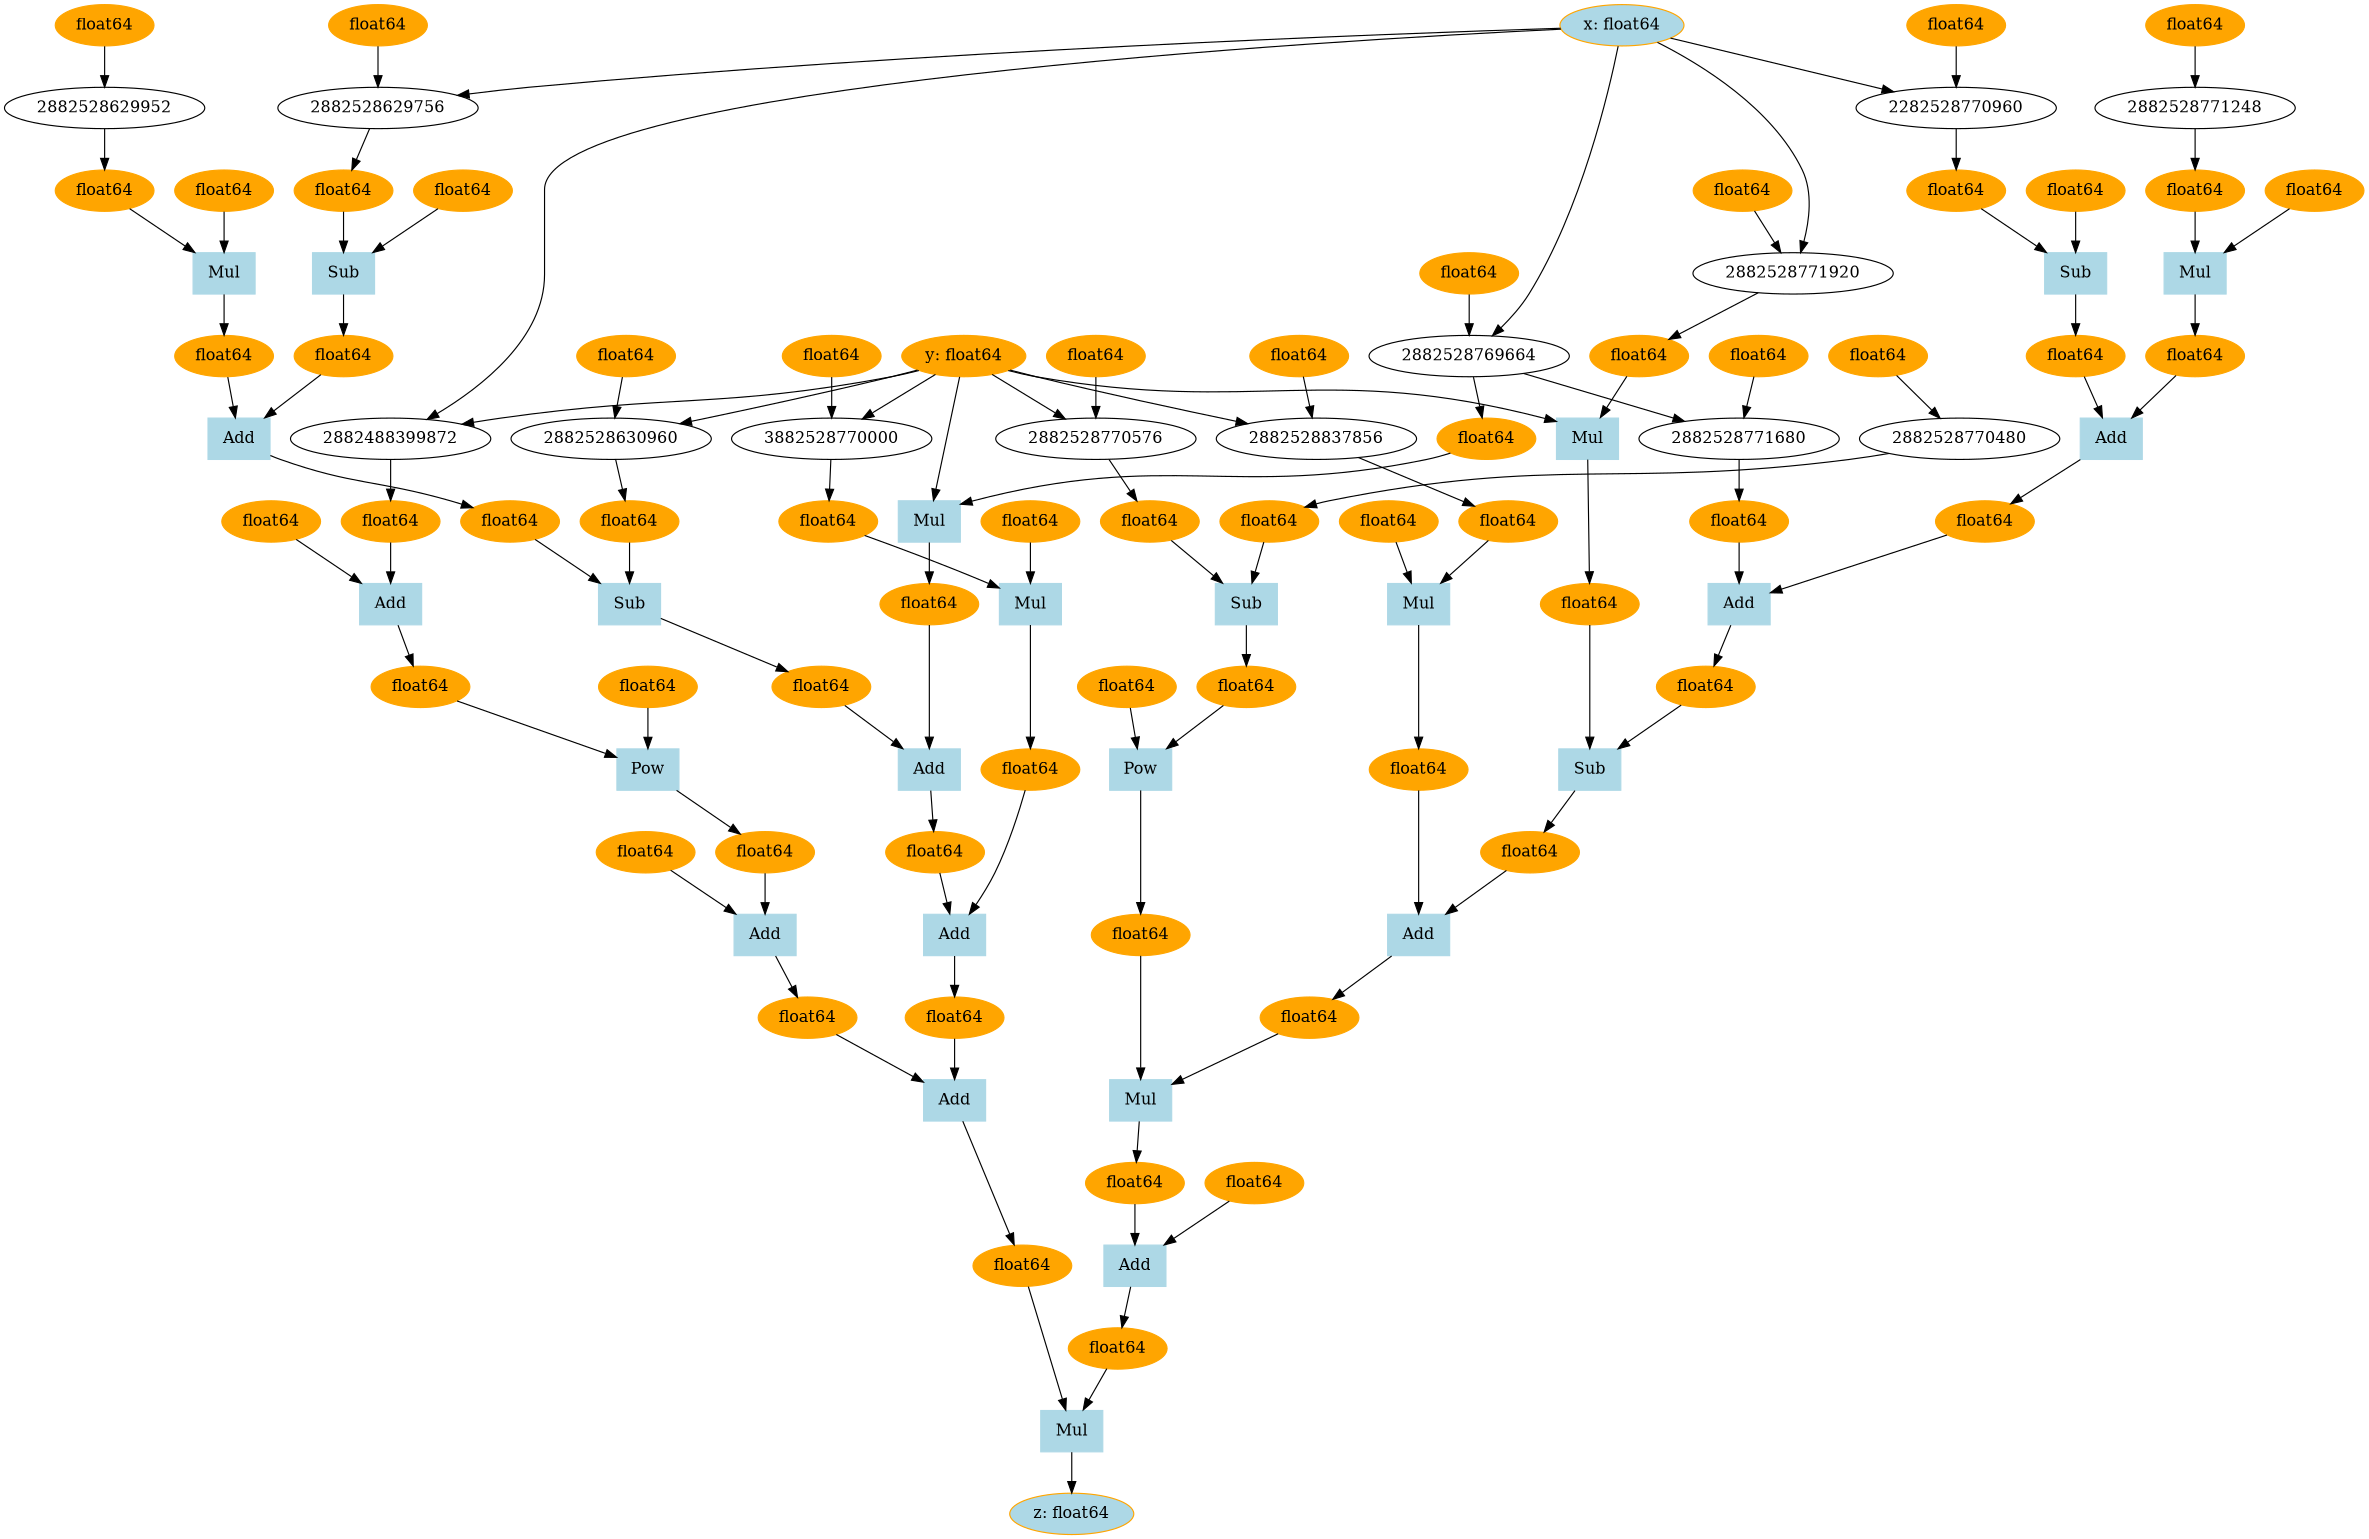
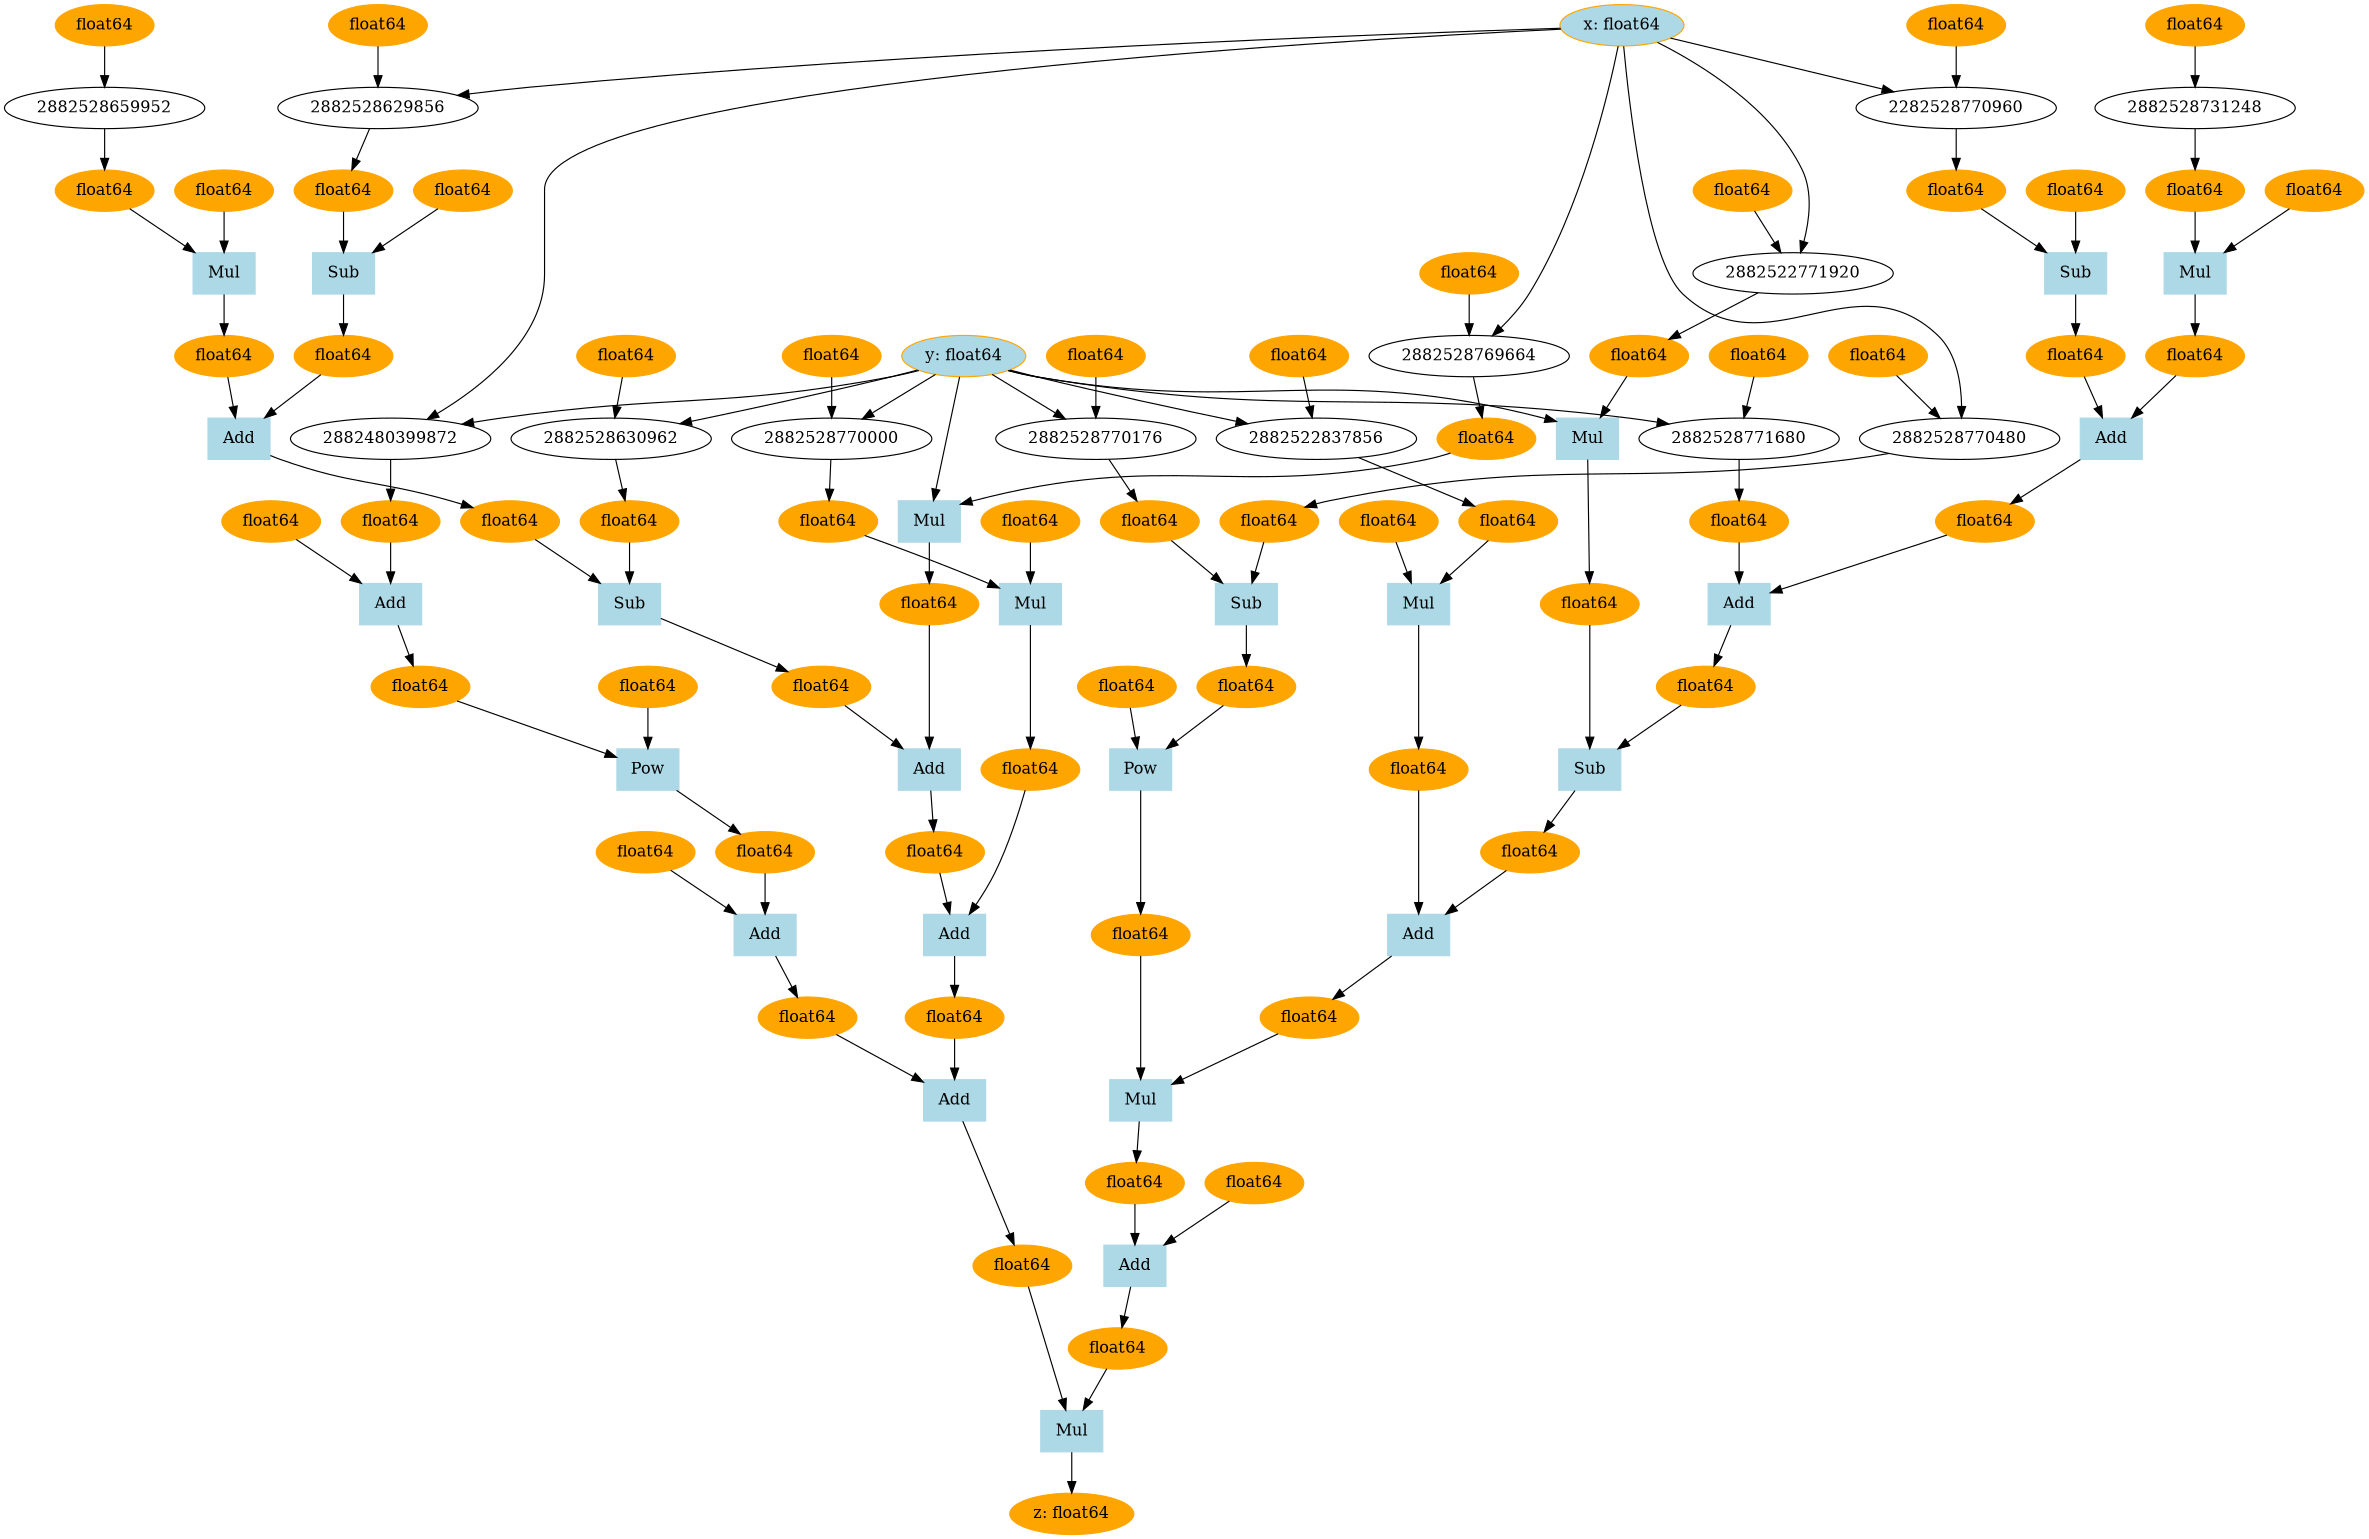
(105, 108) -> (105, 108)
(378, 108) -> (378, 108)
(2195, 108) -> (2195, 108)
(1793, 273) -> (1793, 273)
none -> (1708, 311)
(964, 356) -> (964, 356)
(1599, 396) -> (1332, 402)
(391, 439) -> (391, 439)
(611, 439) -> (611, 439)
(832, 439) -> (832, 439)
(1096, 439) -> (1096, 439)
(1316, 439) -> (1316, 439)
(1072, 1514) -> (1072, 1514)
